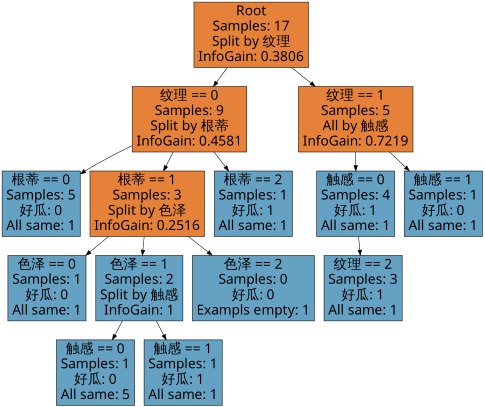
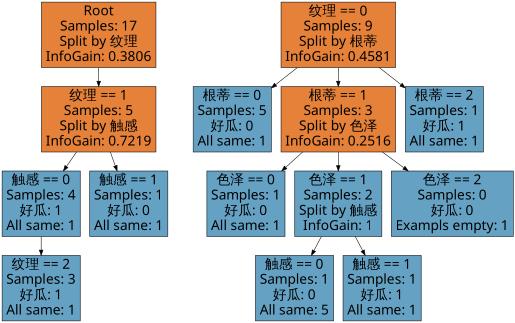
(222, 75) -> none
(356, 119) -> (99, 119)
